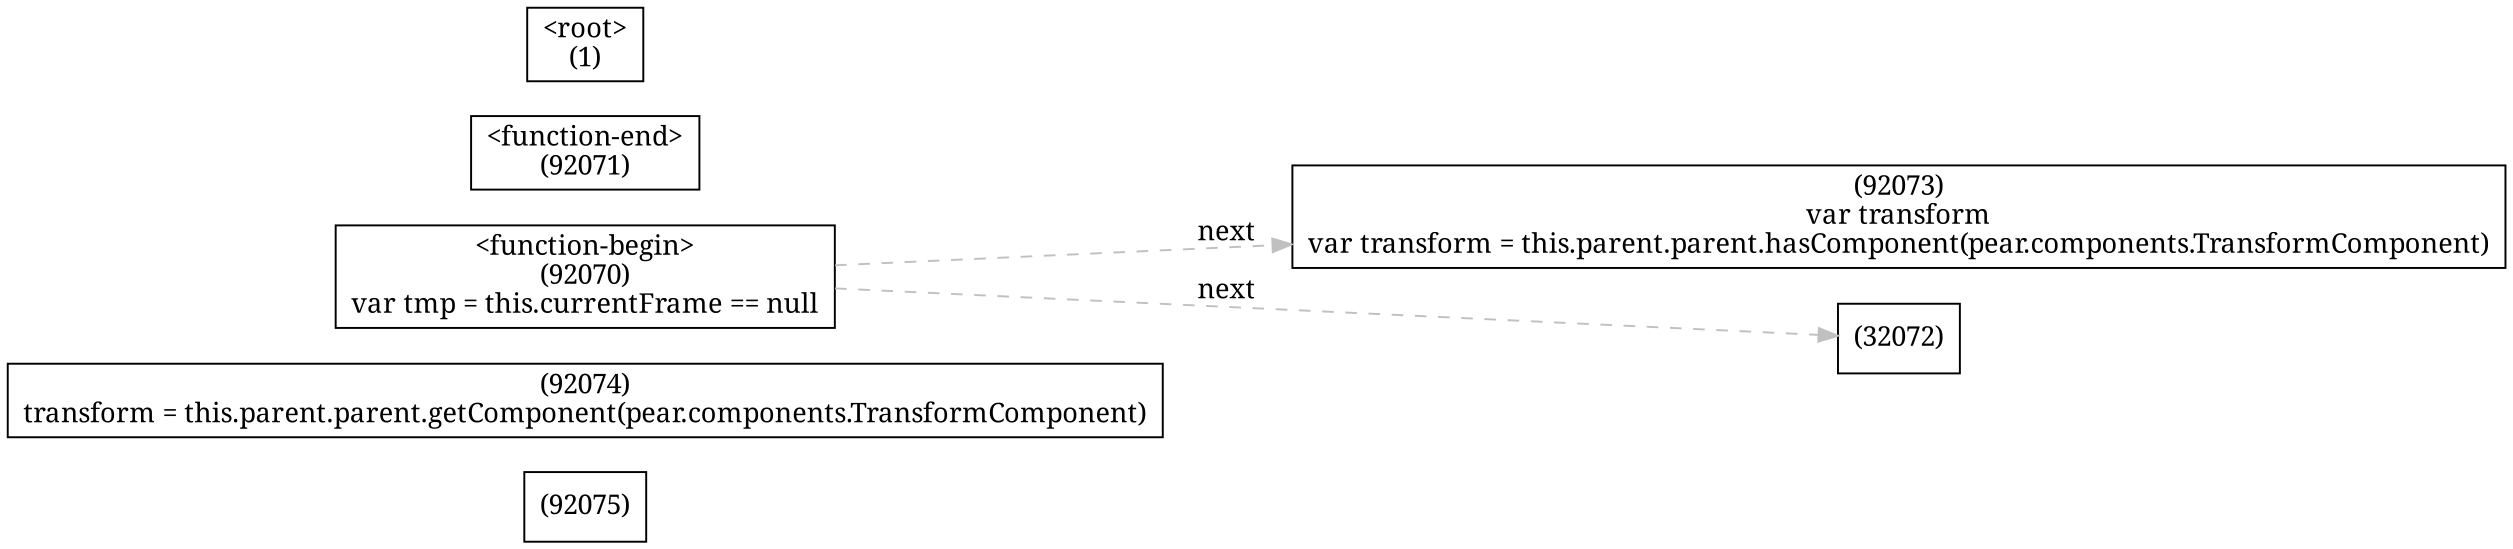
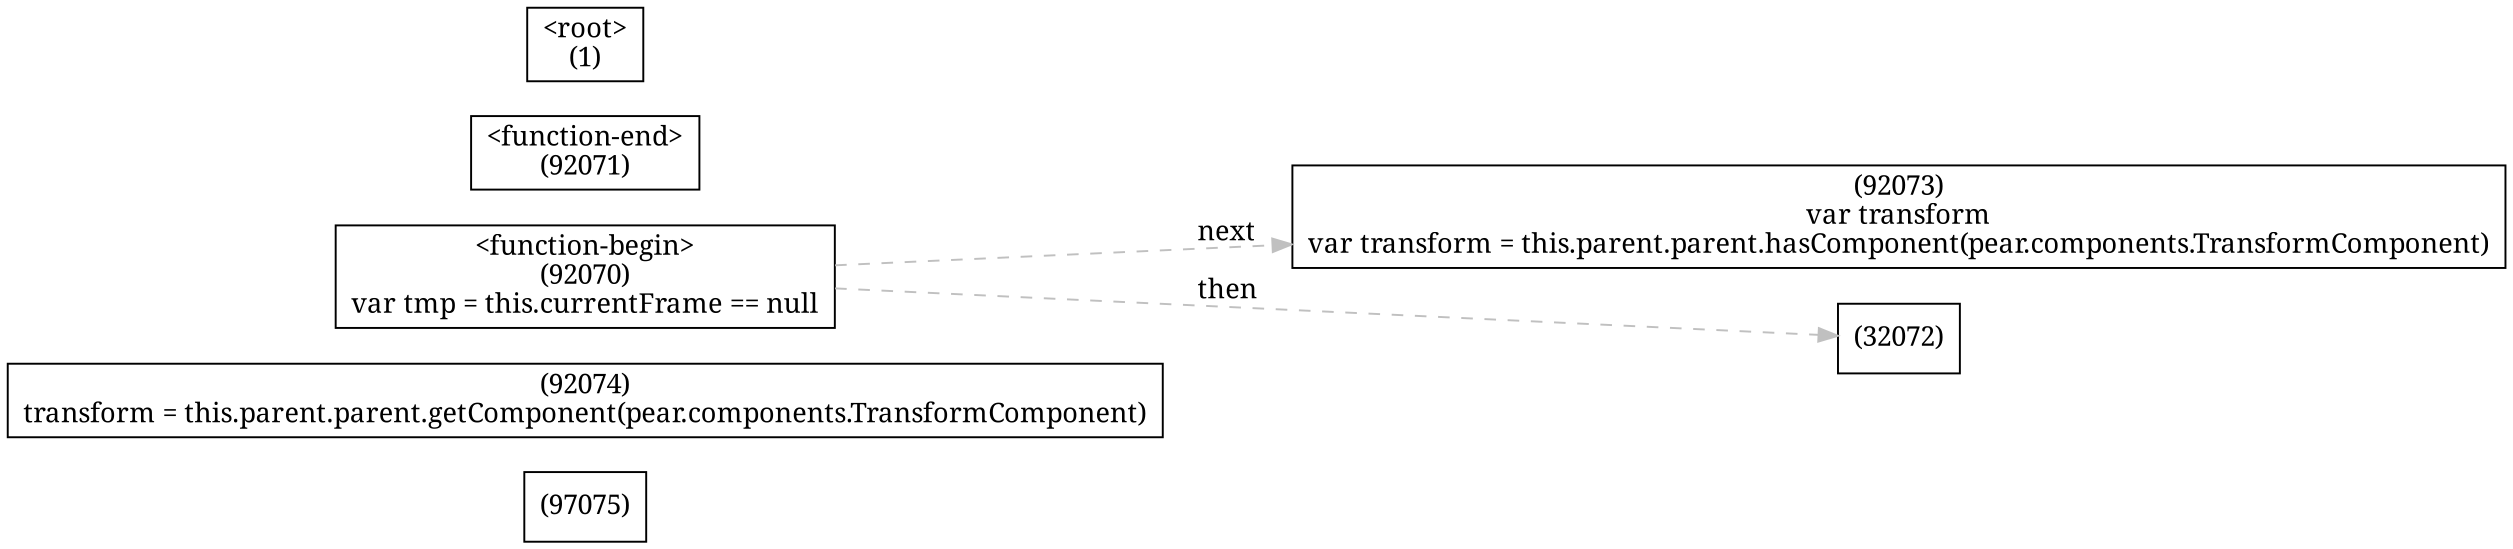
(1228, 291) -> (1228, 291)
(585, 507) -> (585, 507)
